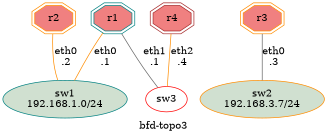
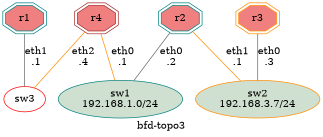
(54, 18) -> (180, 18)
(88, 56) -> (108, 57)
none -> (217, 56)
(53, 57) -> (152, 57)
